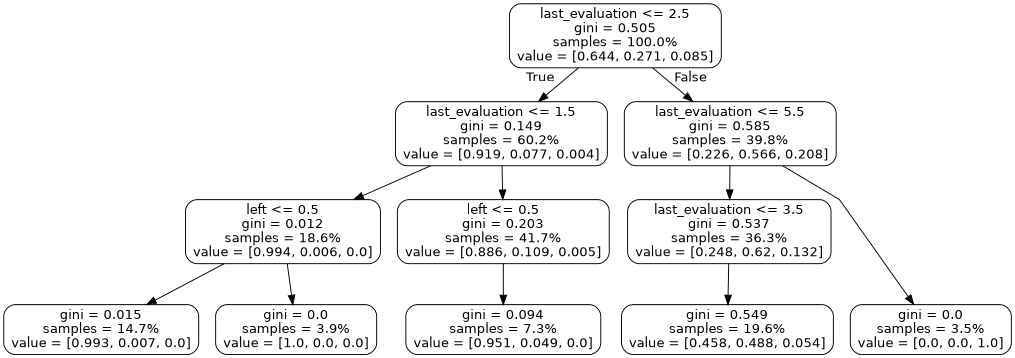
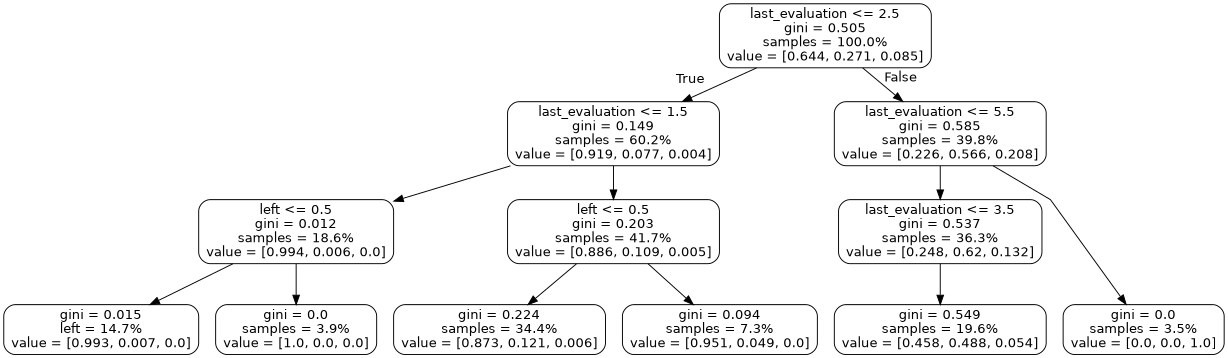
(101, 330) -> (101, 330)
none -> (500, 330)
